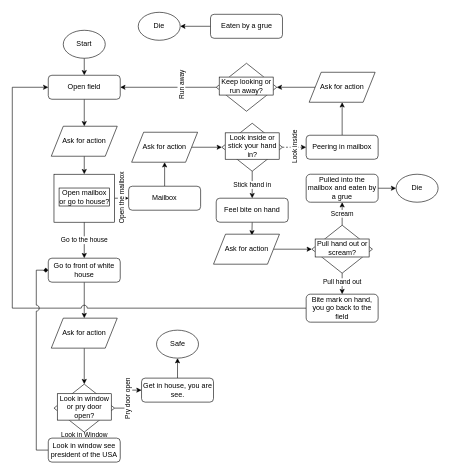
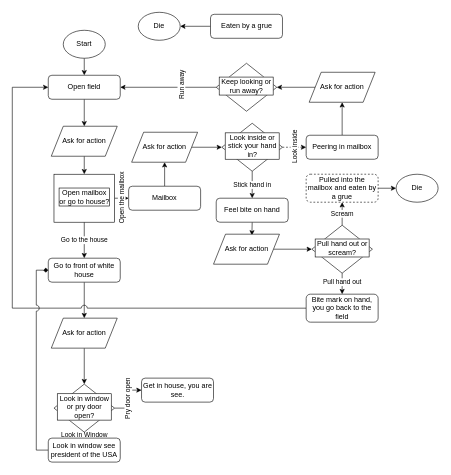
(342, 188) -> (342, 188)
(178, 344) -> none
(178, 370) -> none
